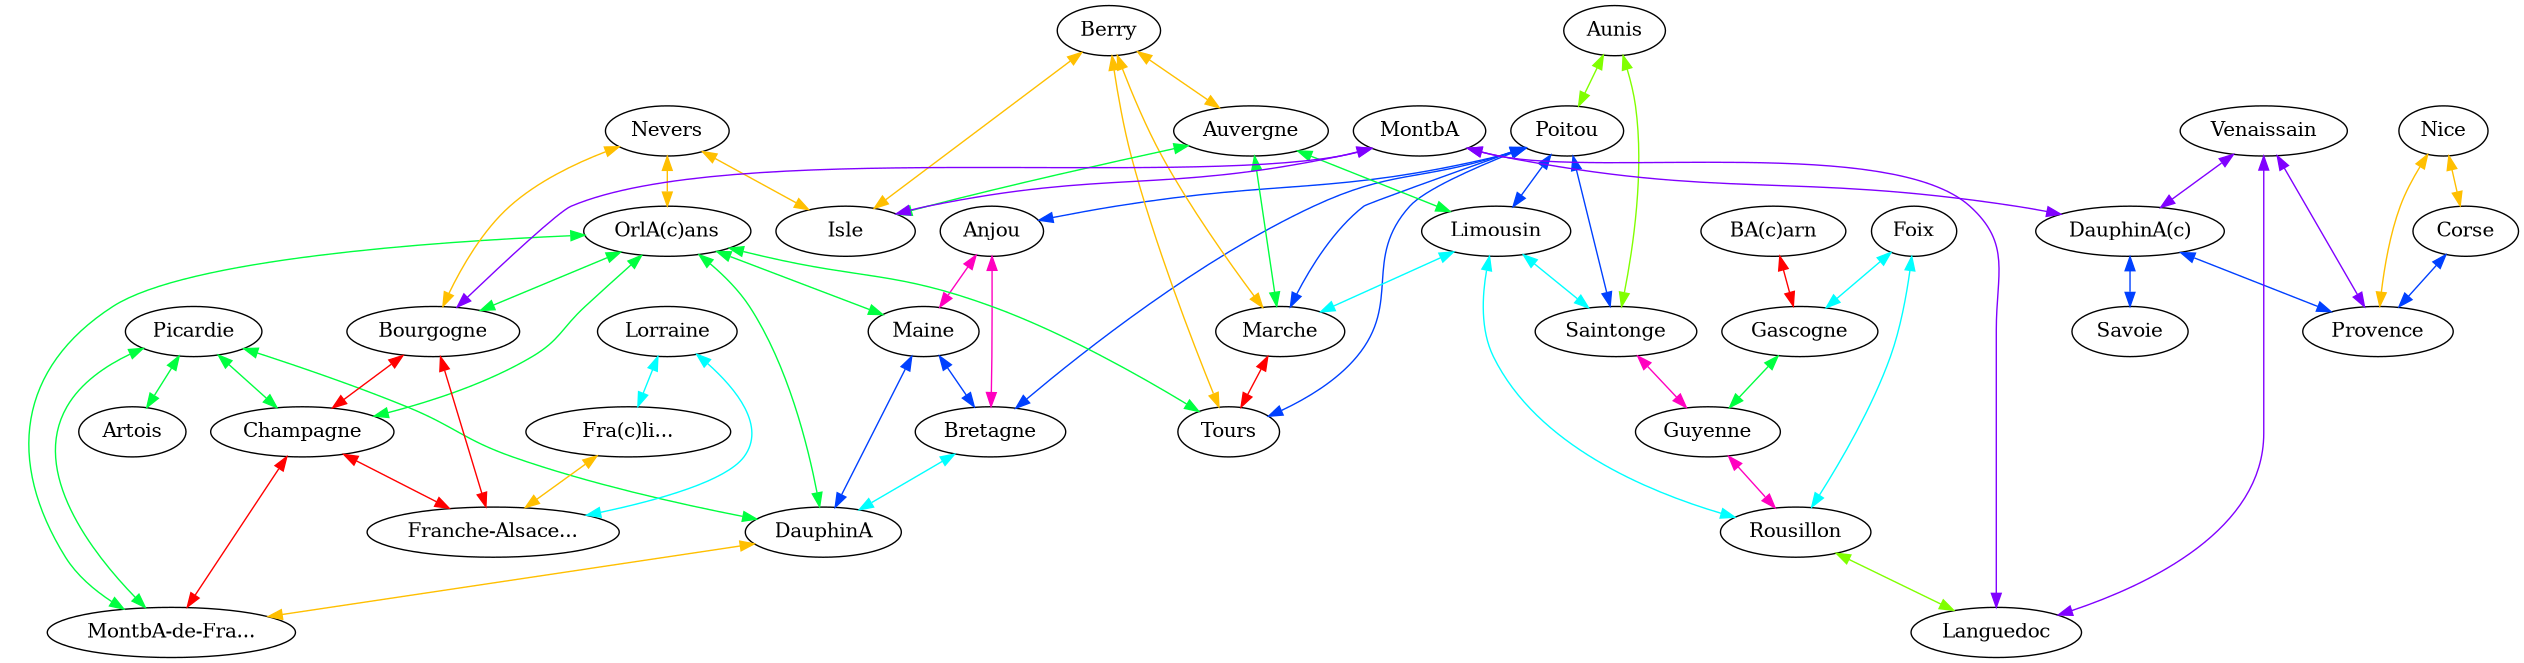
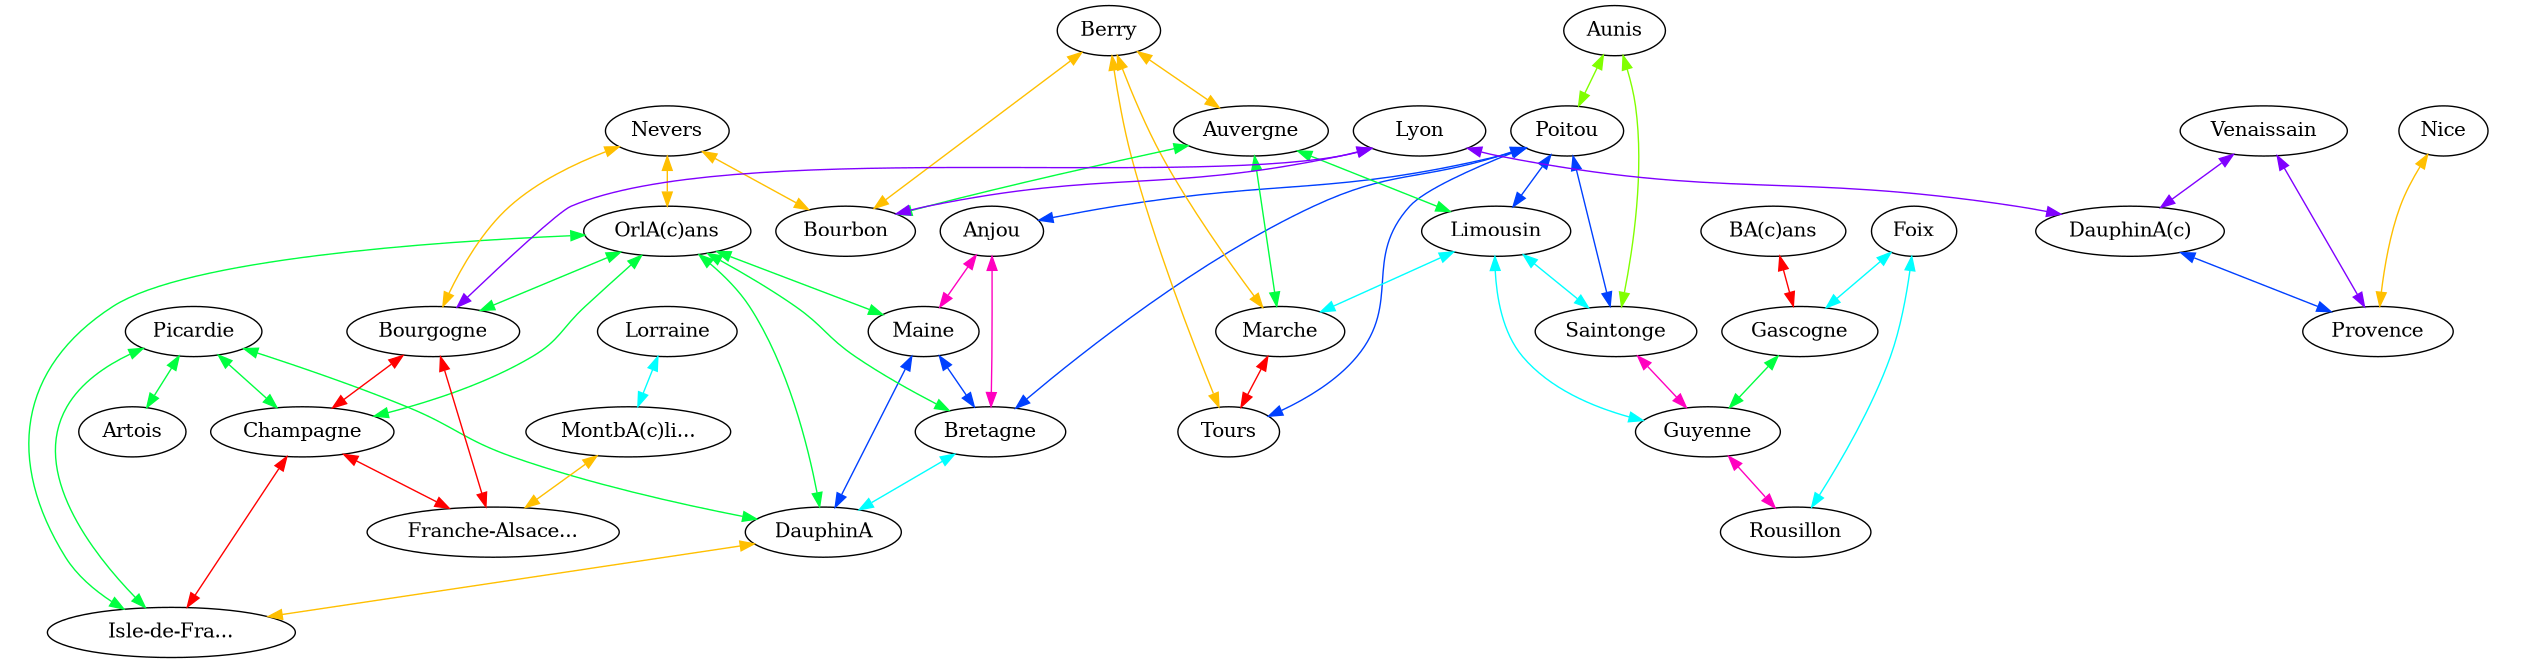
(1420, 131) -> (1420, 131)
(1385, 198) -> none
(846, 231) -> (846, 231)
(1773, 231) -> (1773, 231)
(2466, 231) -> none
(974, 301) -> (827, 334)
(2130, 332) -> none
(1556, 431) -> (1534, 368)
(628, 432) -> (628, 432)
(726, 471) -> none
(171, 632) -> (171, 632)
(1996, 632) -> none
